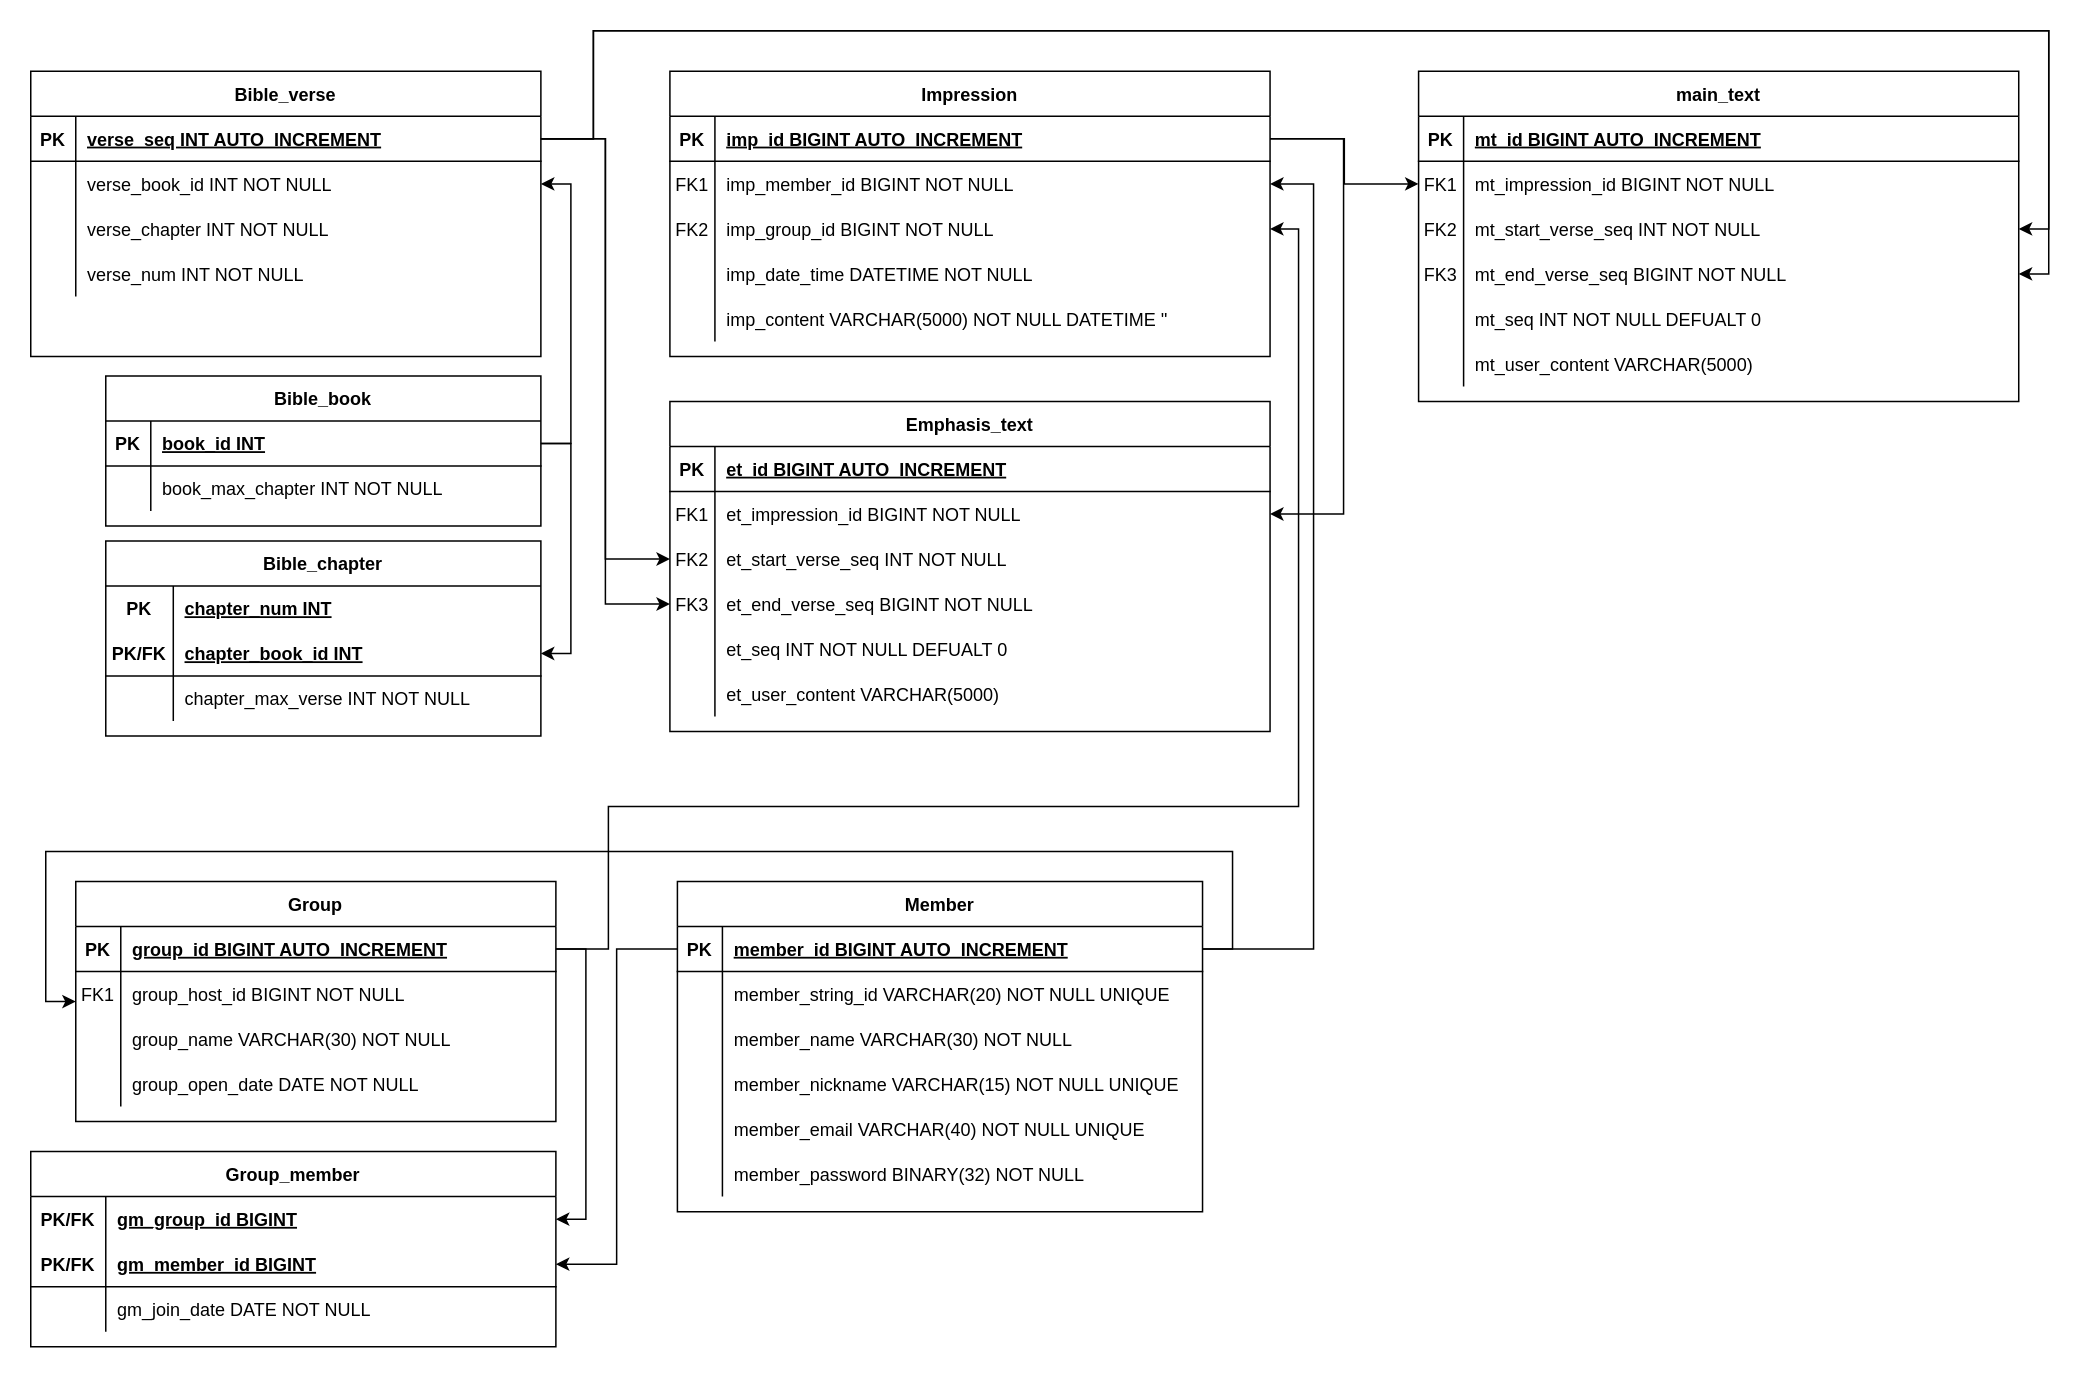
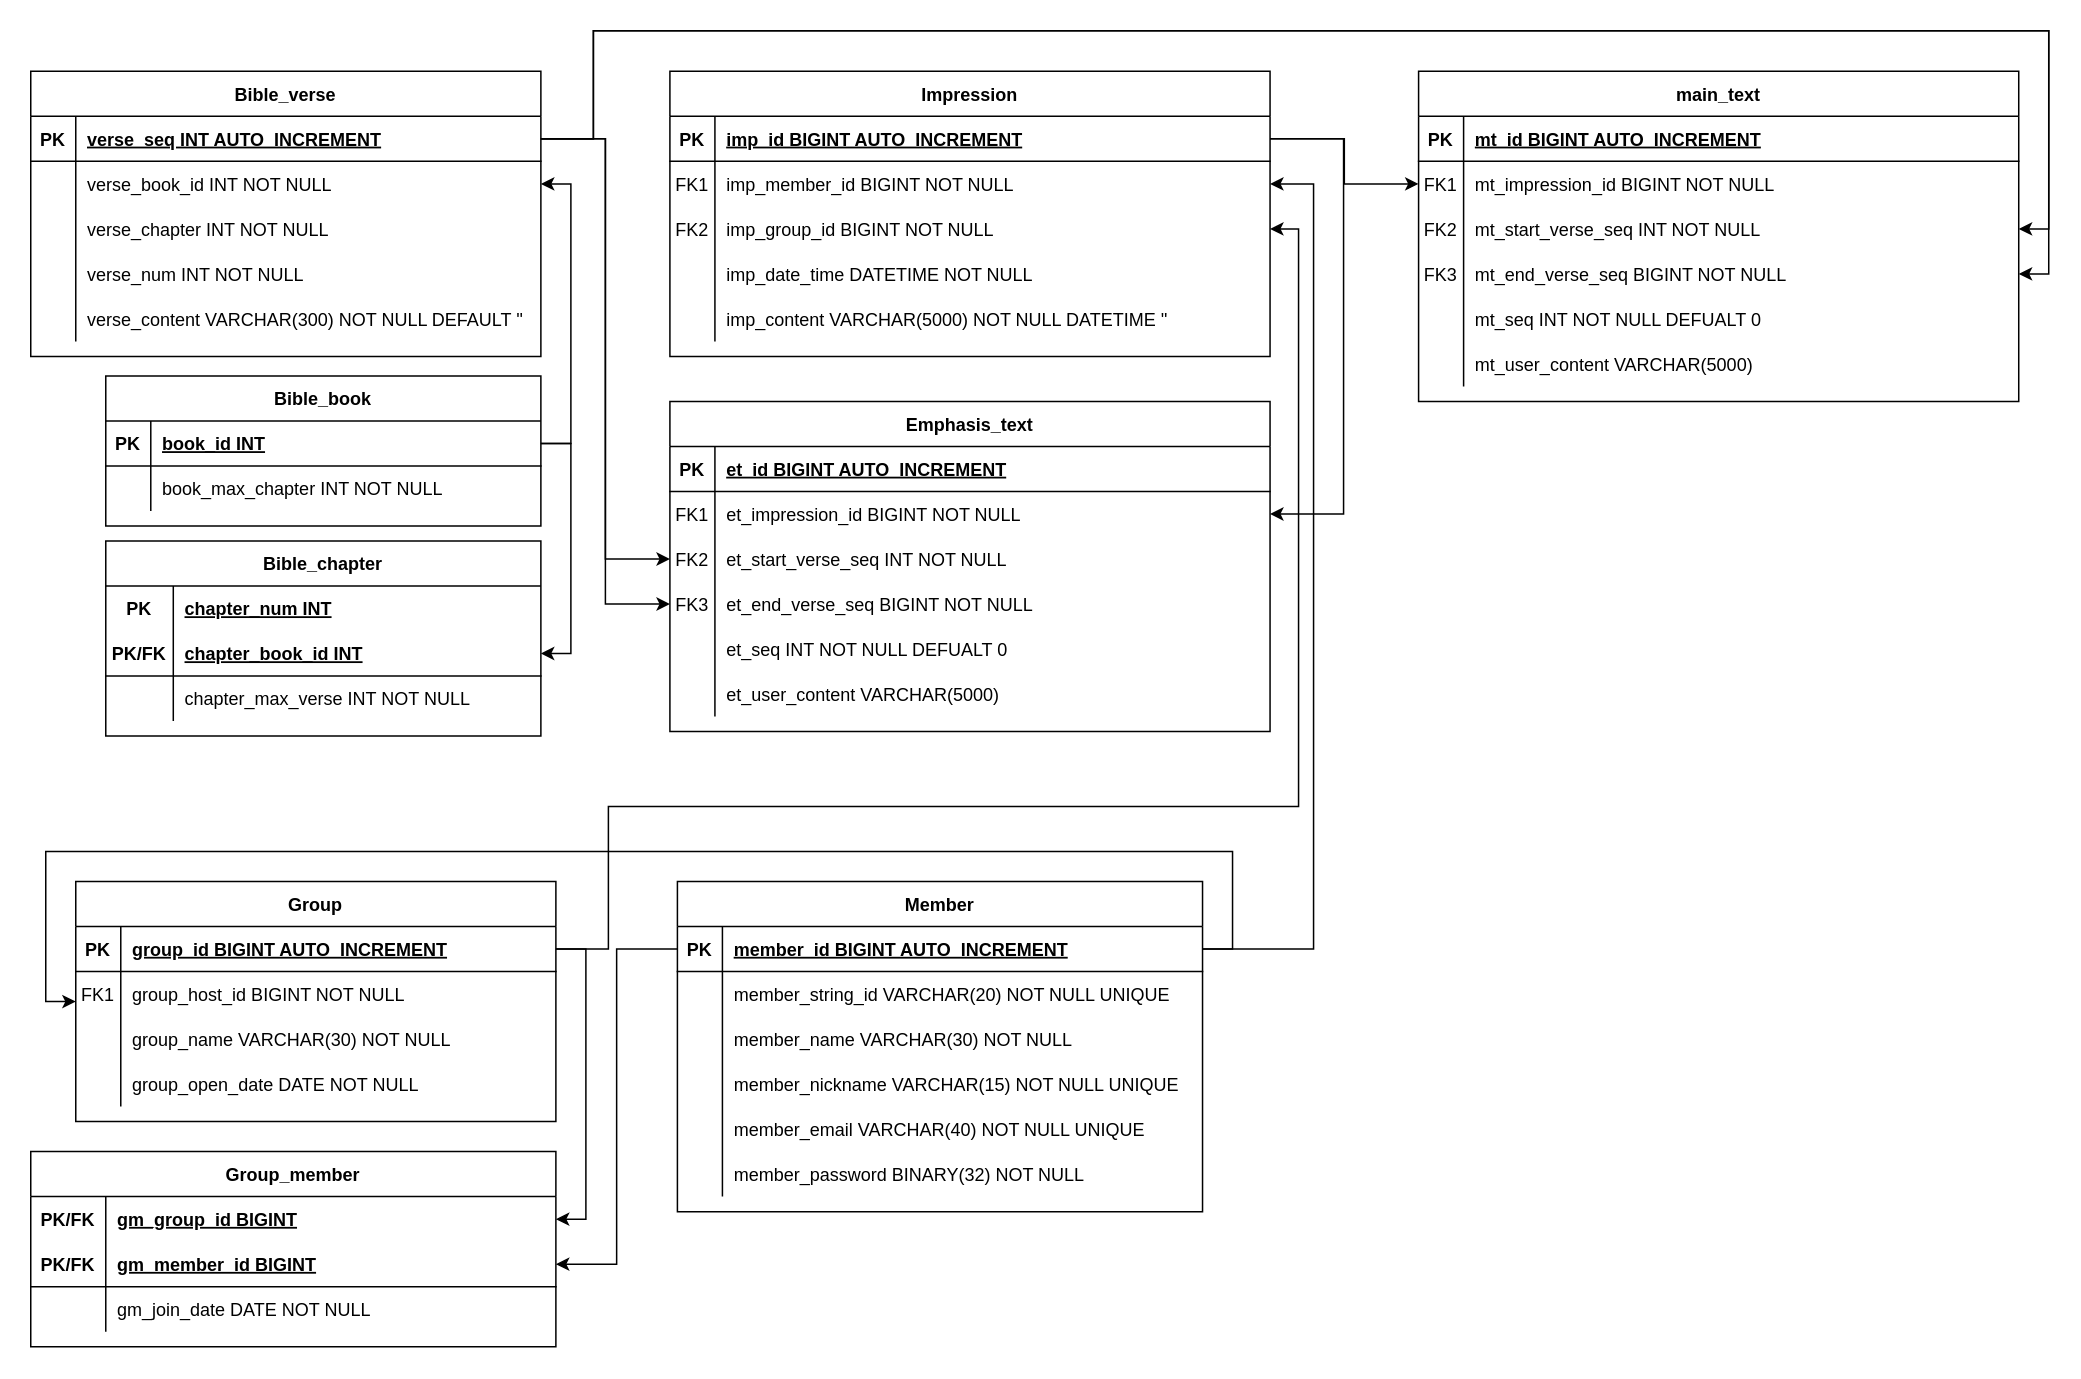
none -> (308, 319)
